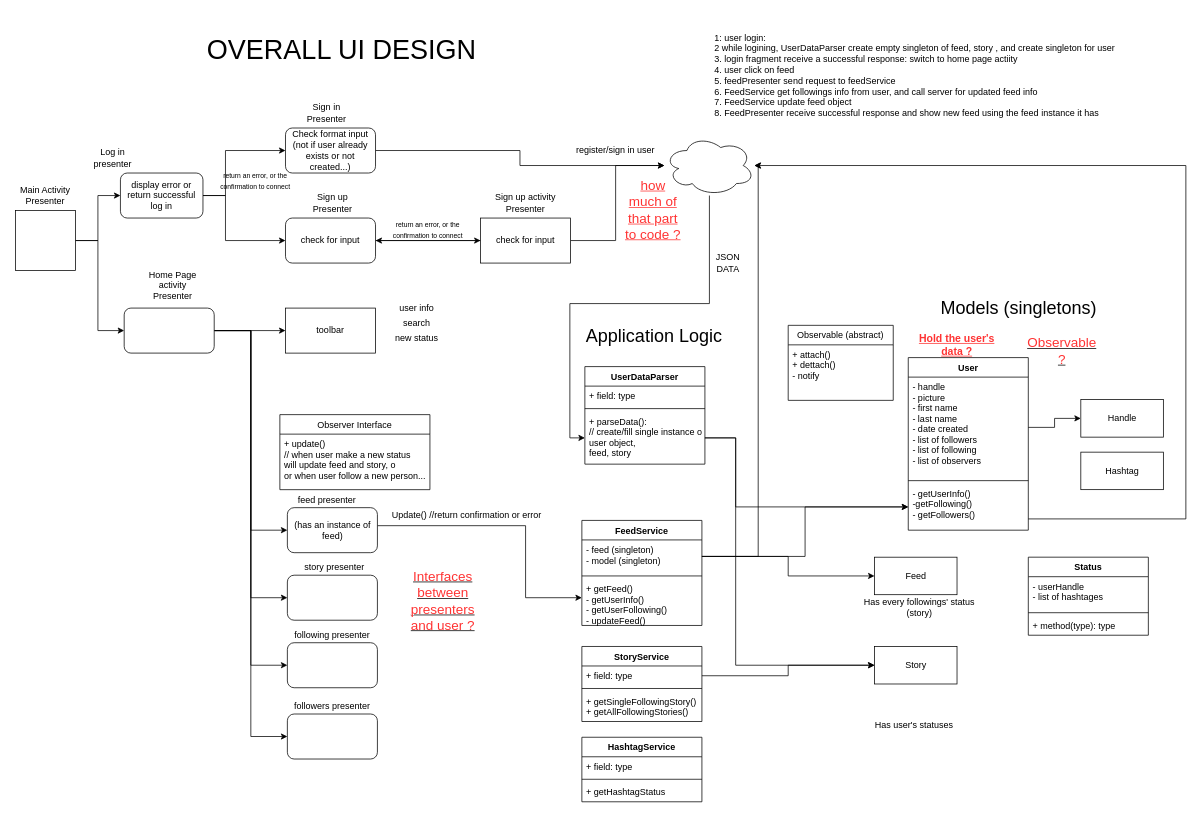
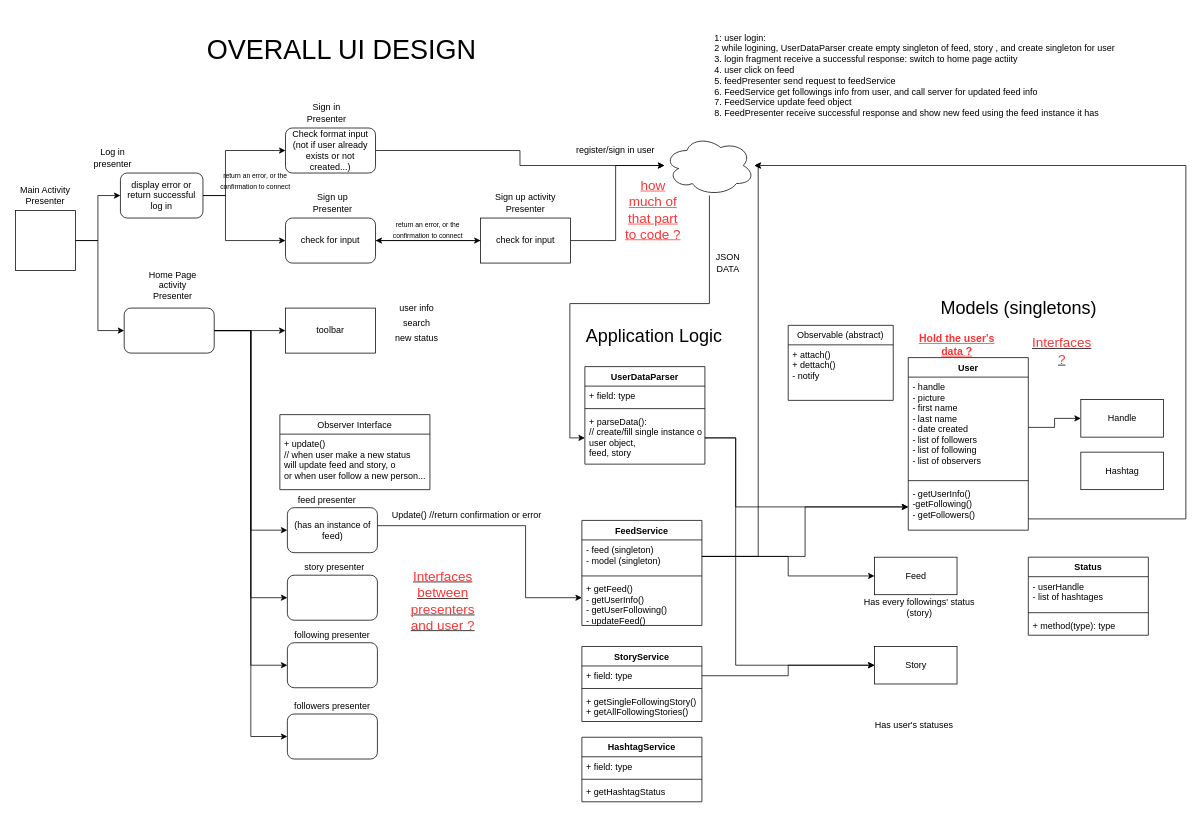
(1062, 351) -> (1062, 351)
